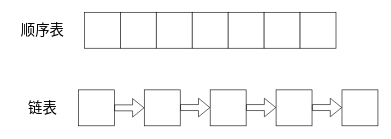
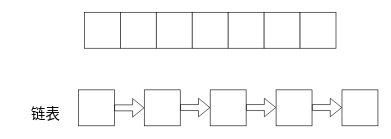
(42, 30) -> none
(42, 108) -> (45, 114)
